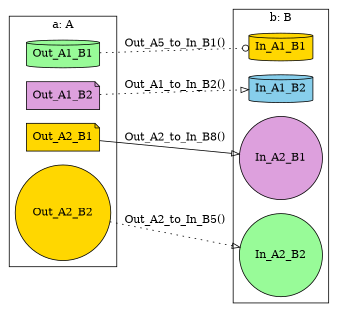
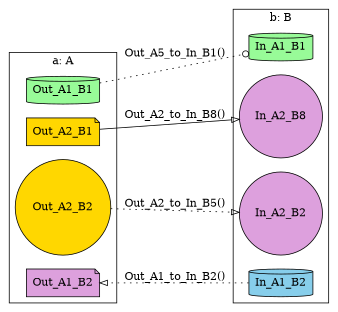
(281, 47) -> (281, 47)
(170, 92) -> (178, 283)
(281, 158) -> (281, 116)
(281, 255) -> (281, 214)
